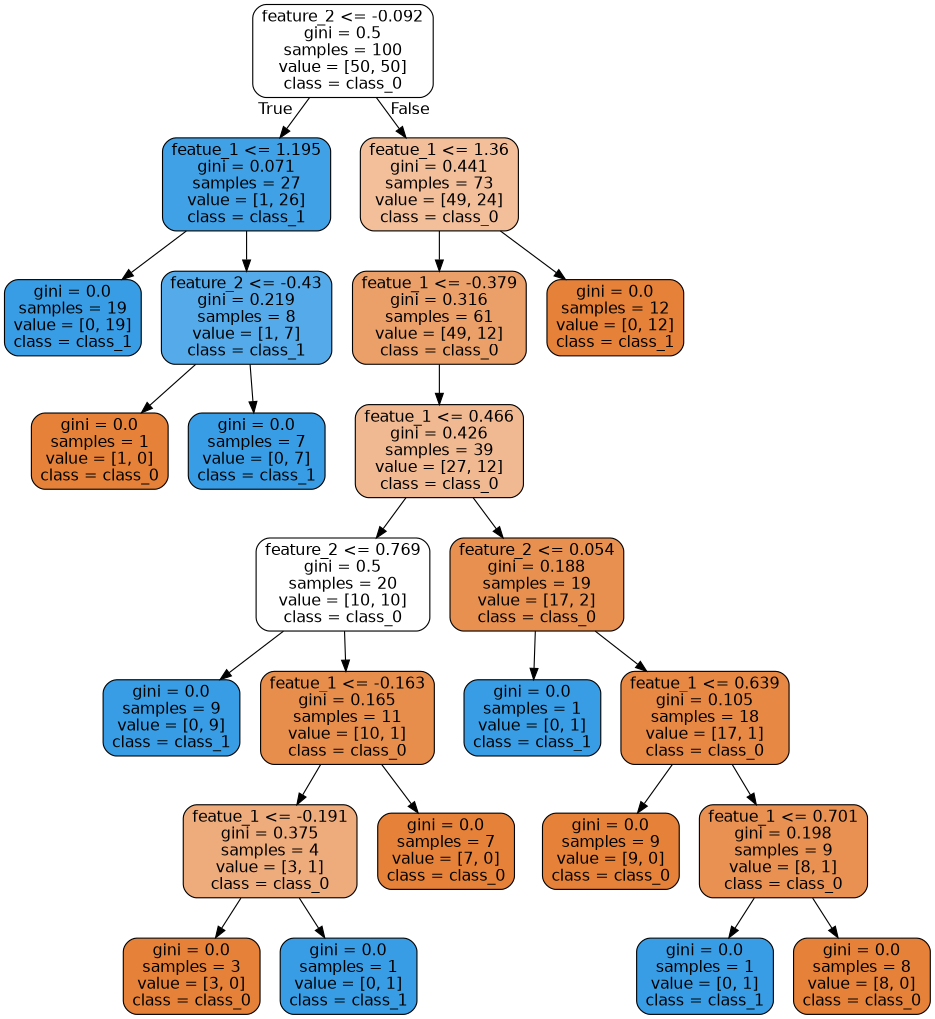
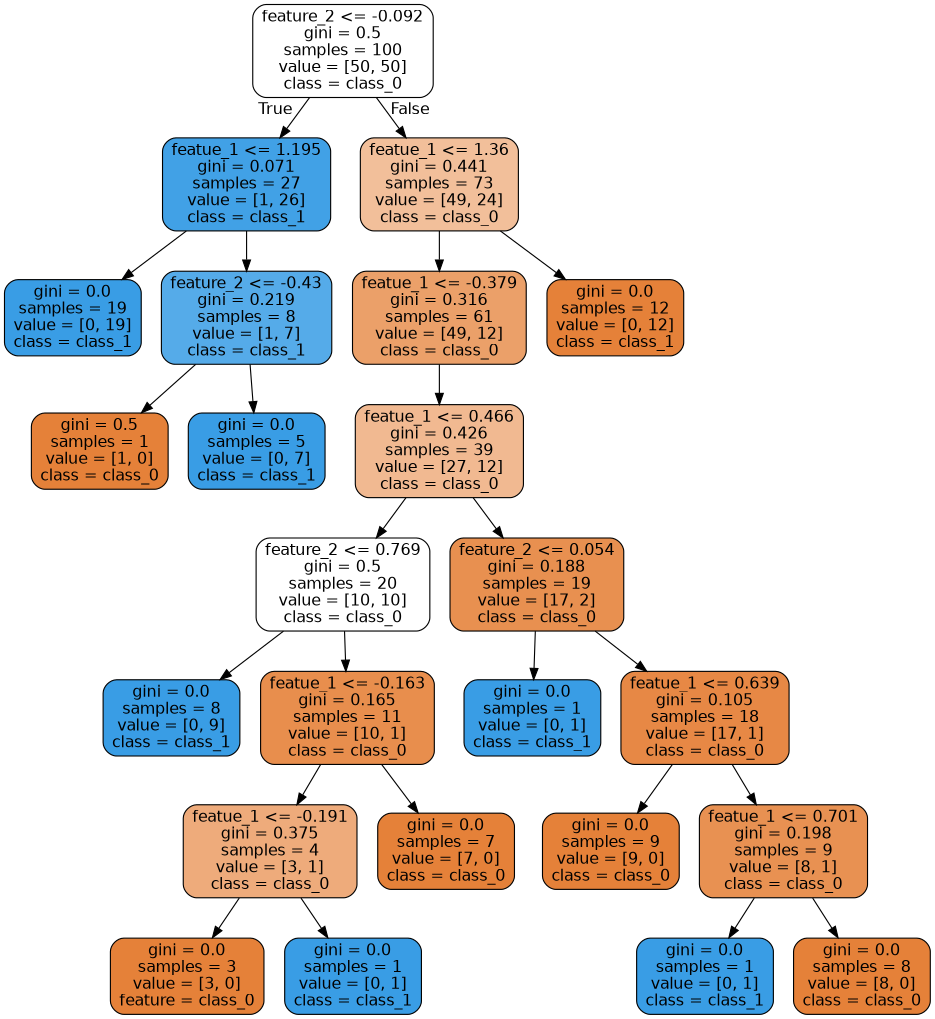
(100, 451) -> (100, 451)
(257, 451) -> (257, 451)
(171, 718) -> (171, 718)
(192, 976) -> (187, 976)
